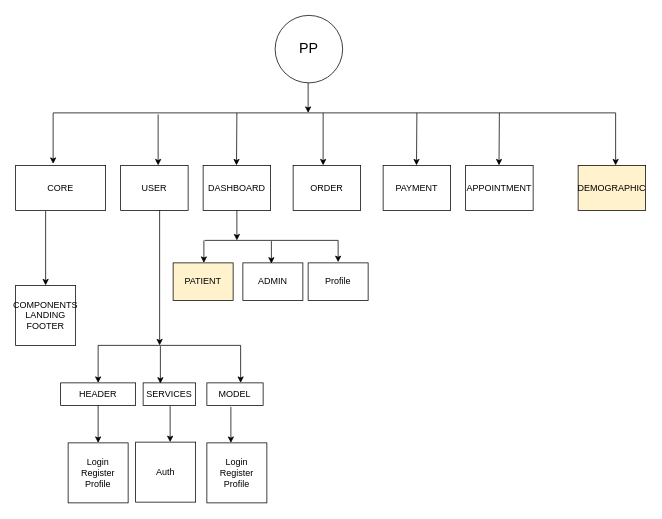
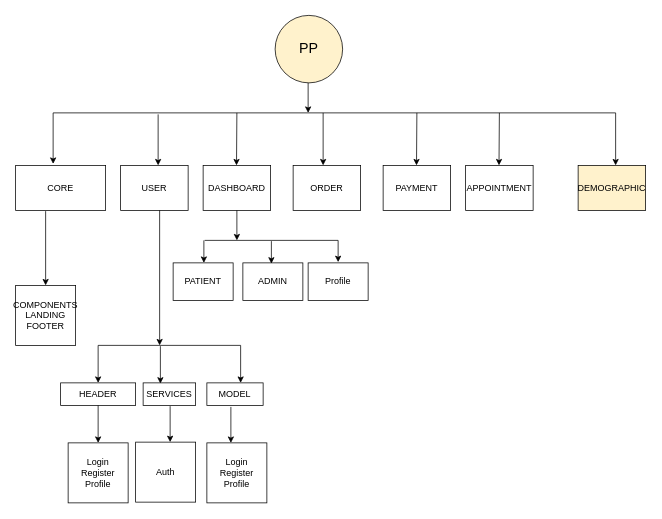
(309, 49) -> (309, 49)
(203, 282) -> (203, 282)
